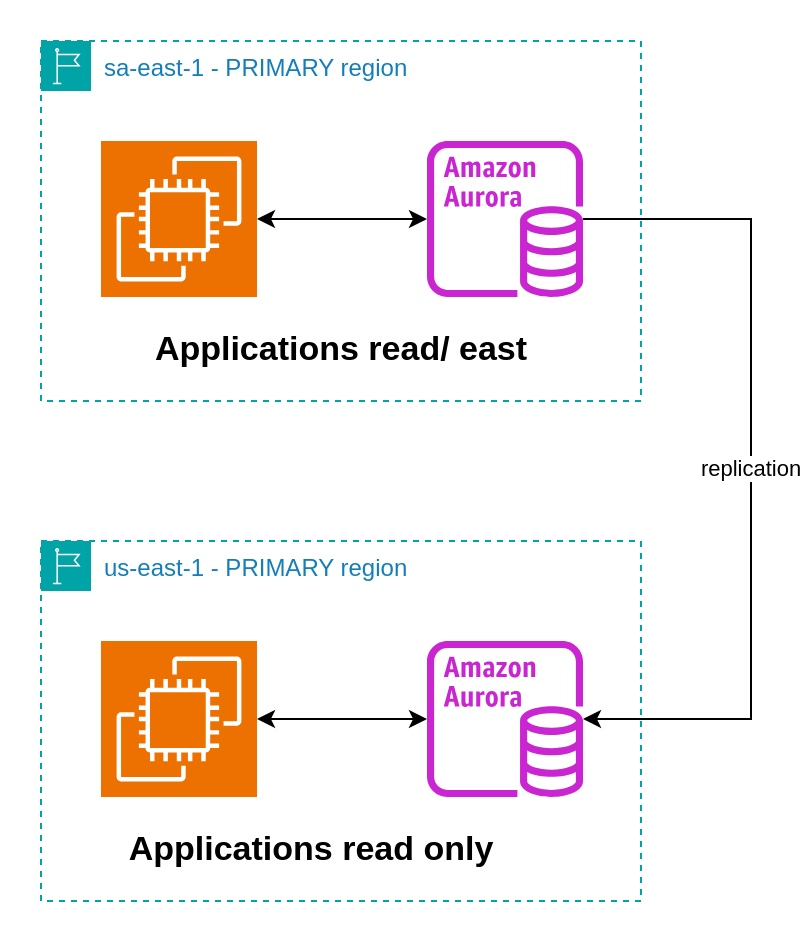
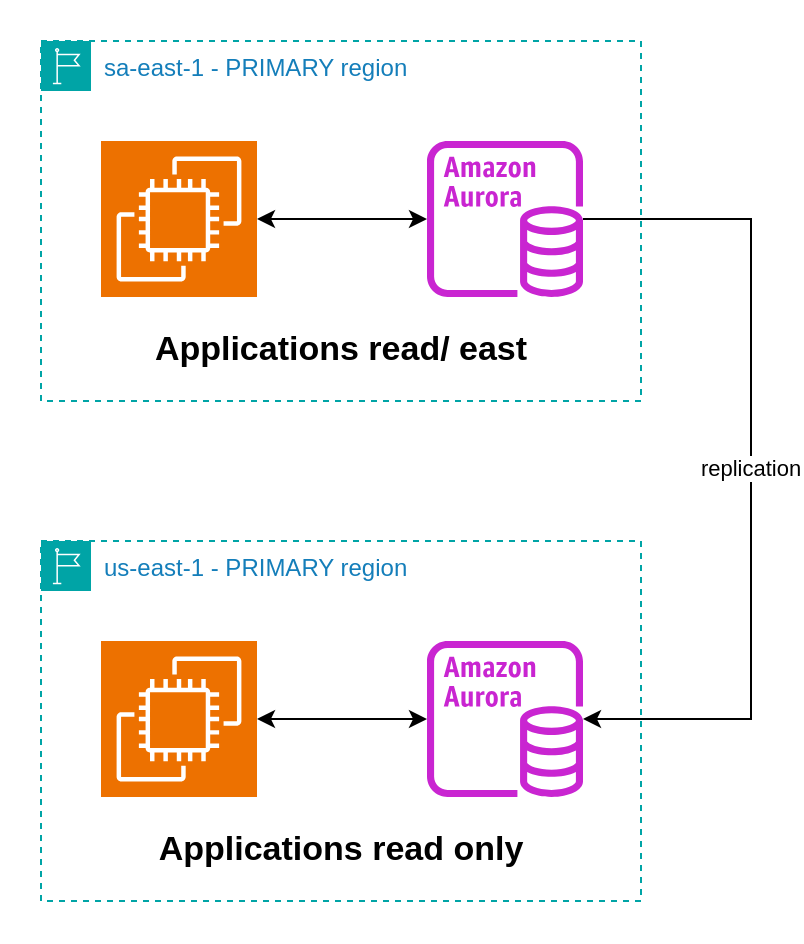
(311, 851) -> (341, 851)
